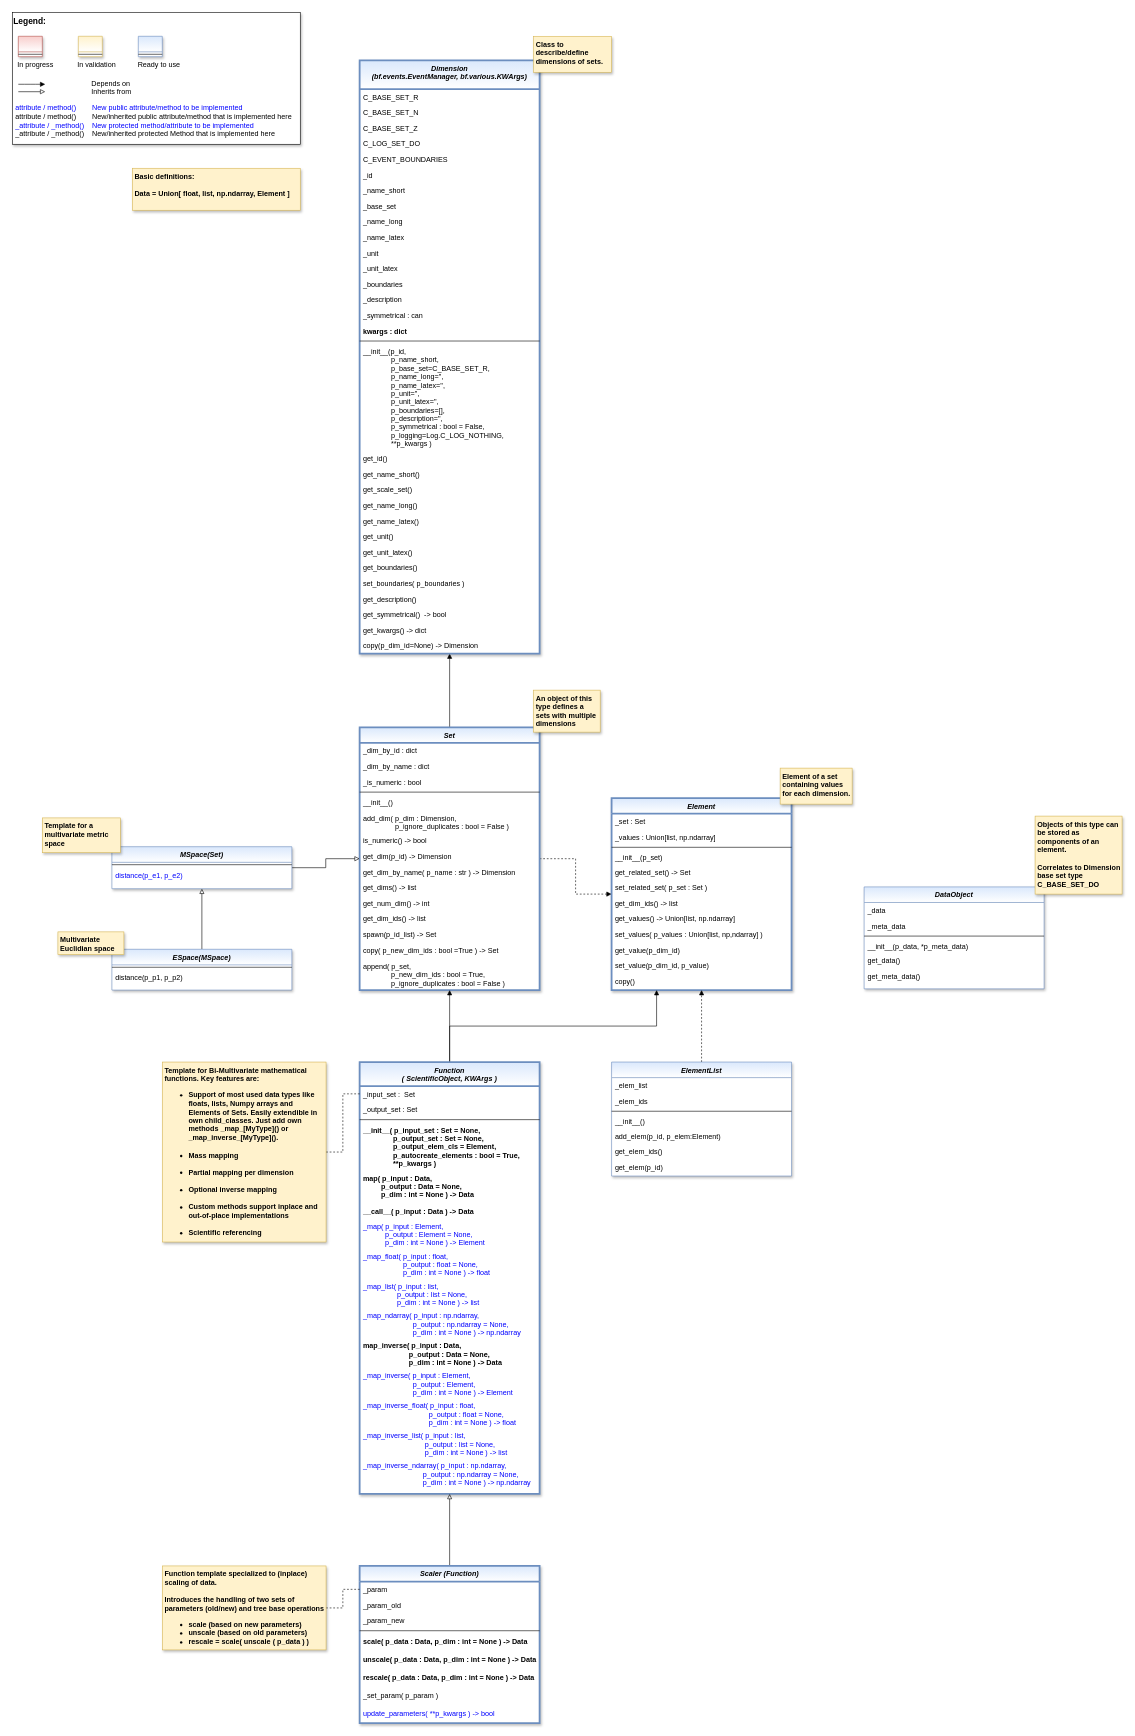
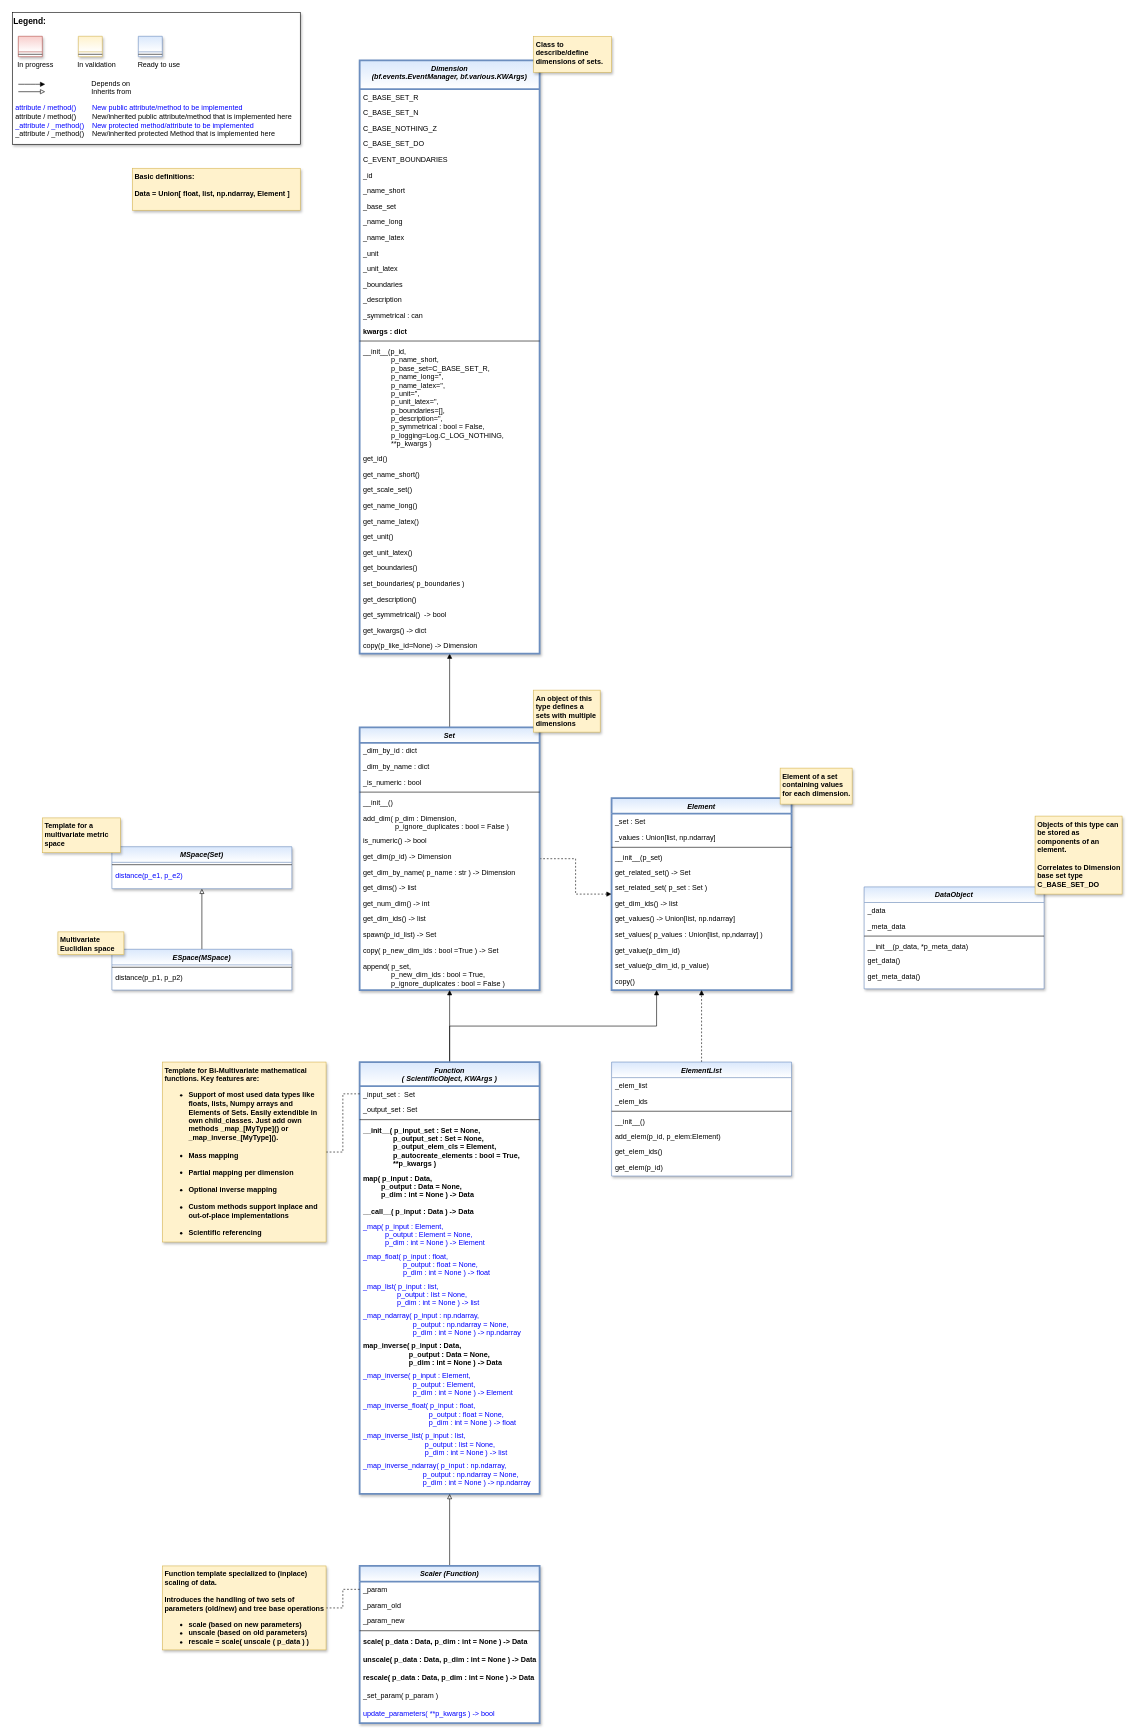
(387, 128) -> (395, 128)
(387, 144) -> (389, 144)
(422, 646) -> (423, 646)
(326, 866) -> none
